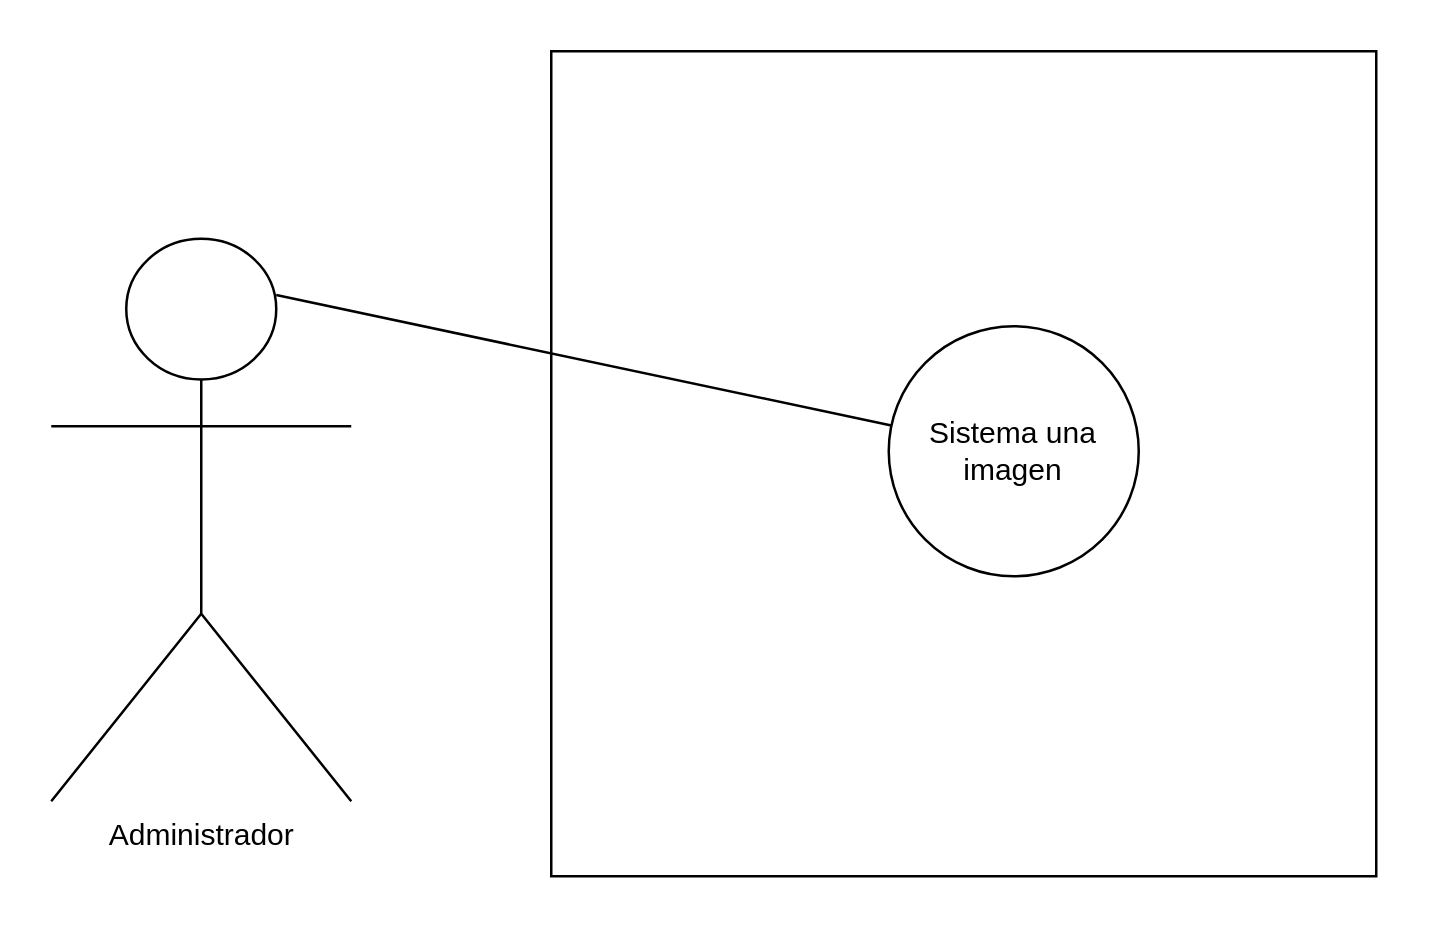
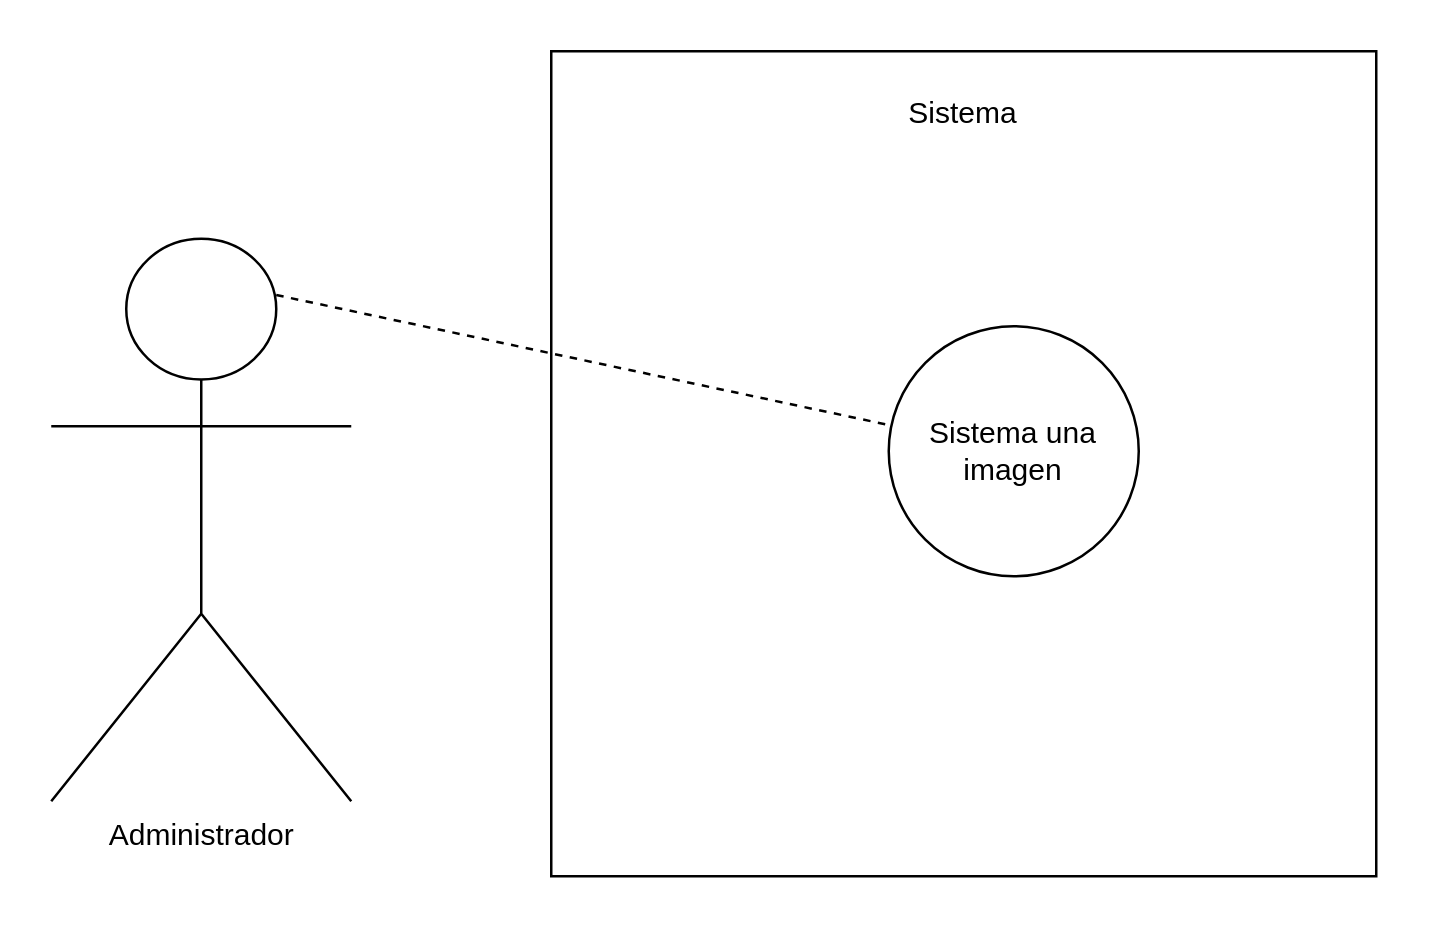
none -> (964, 114)
(585, 360) -> (585, 360)
